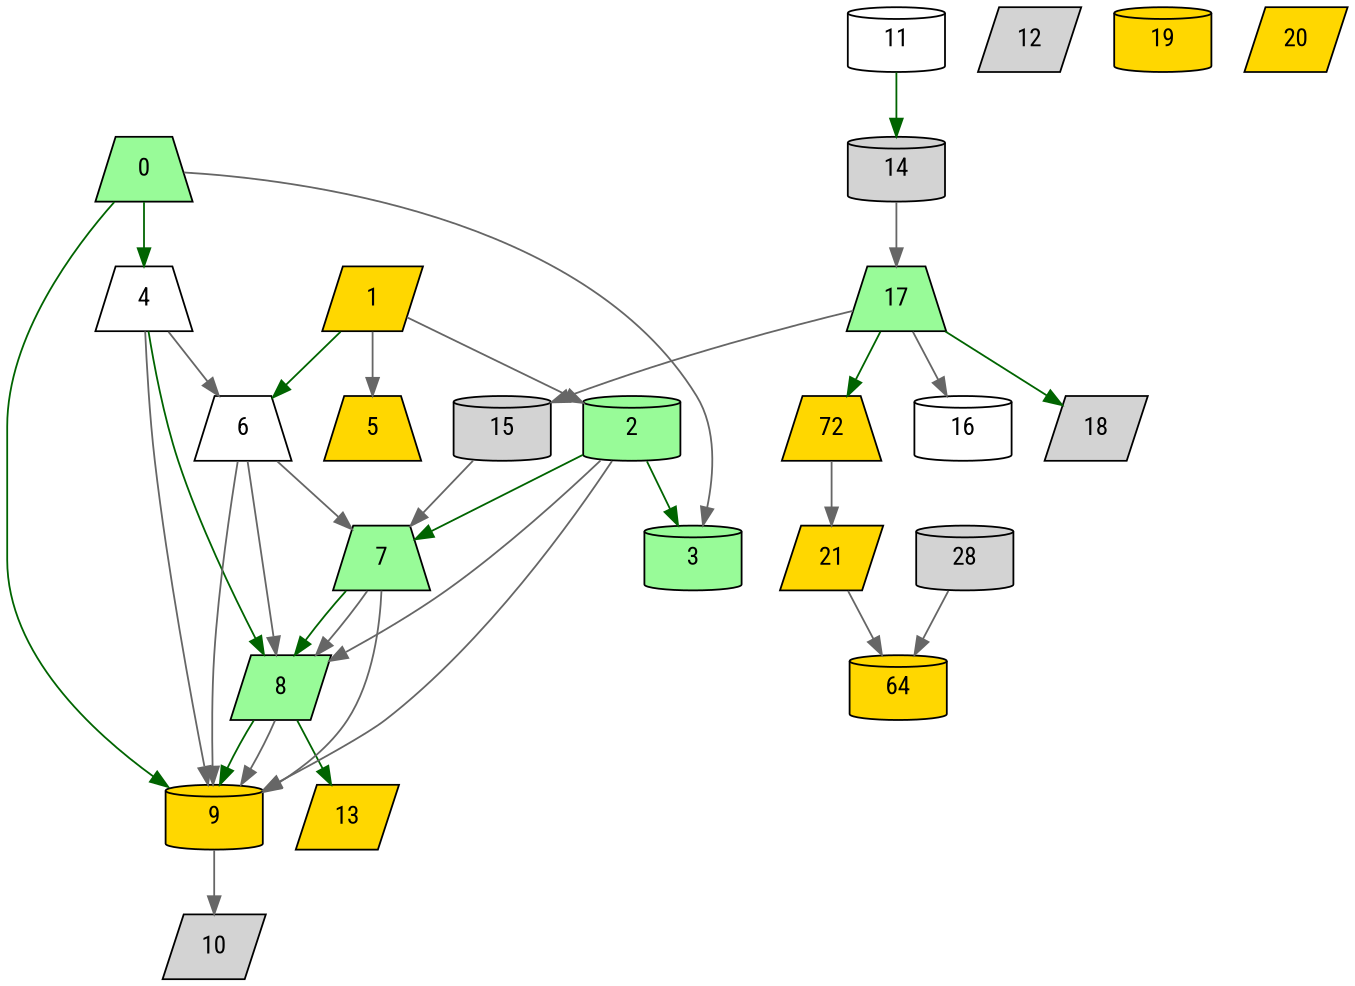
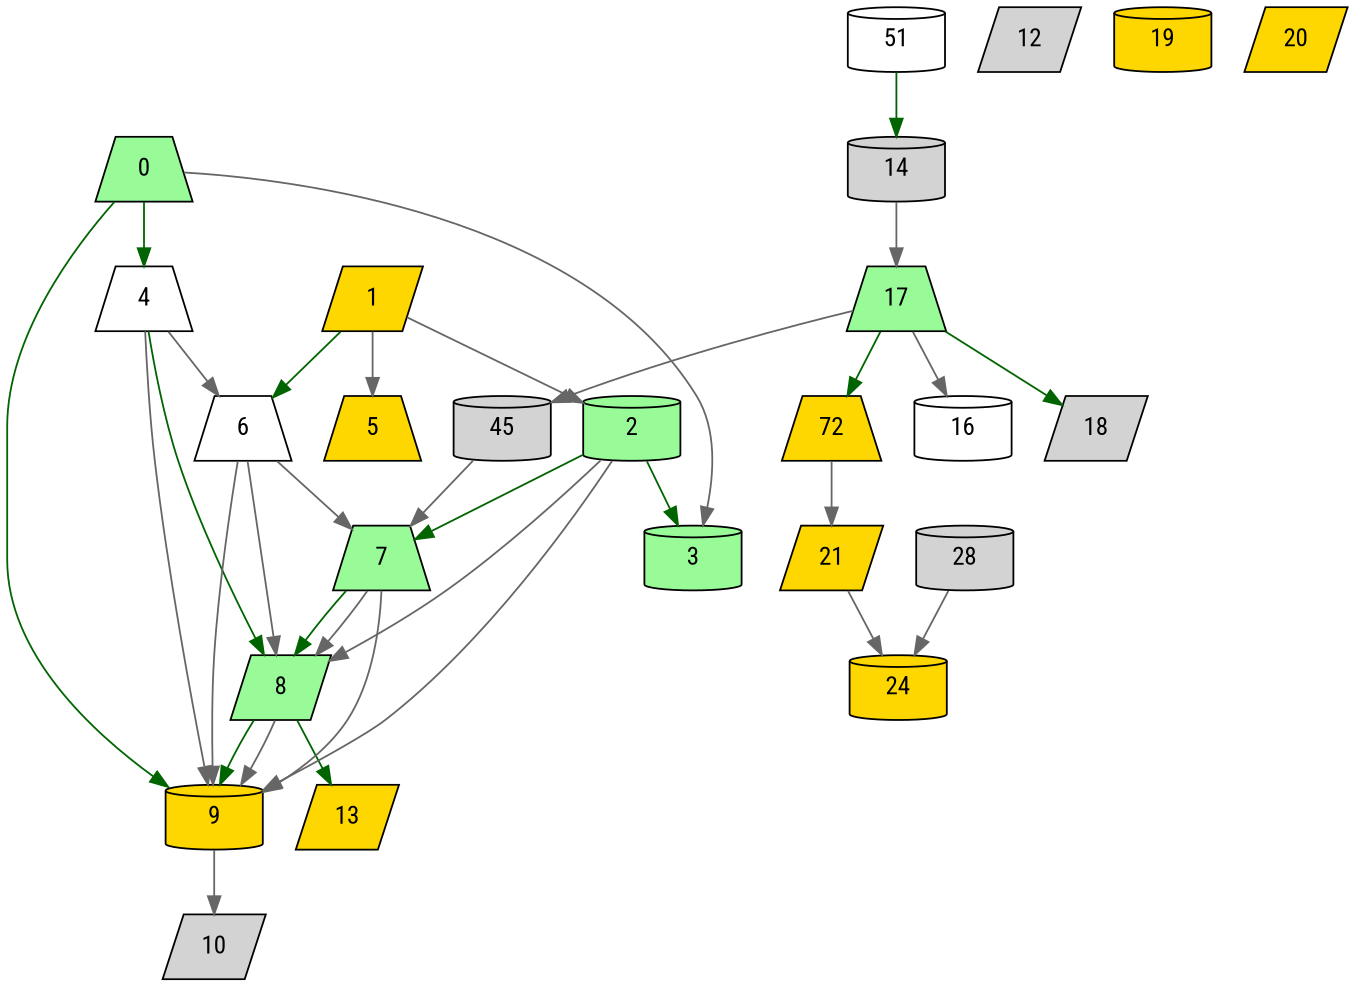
(896, 40) -> (896, 40)
(502, 428) -> (502, 428)
(898, 688) -> (898, 688)
